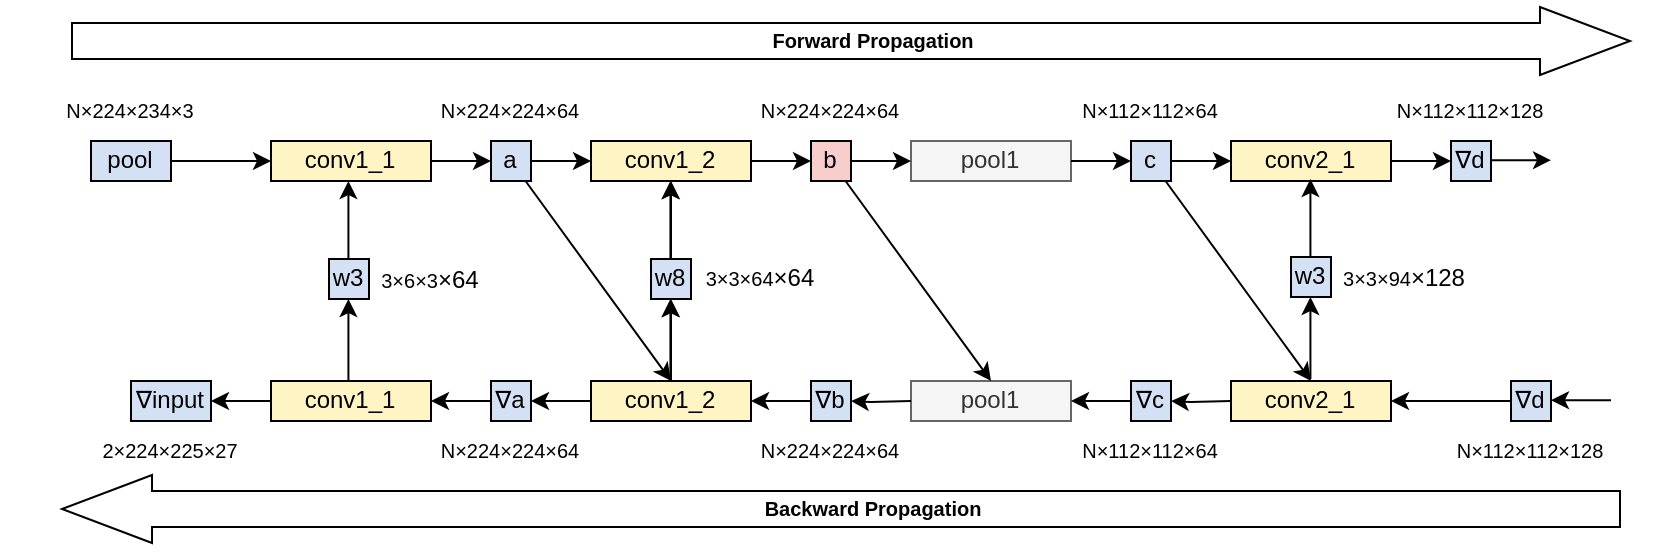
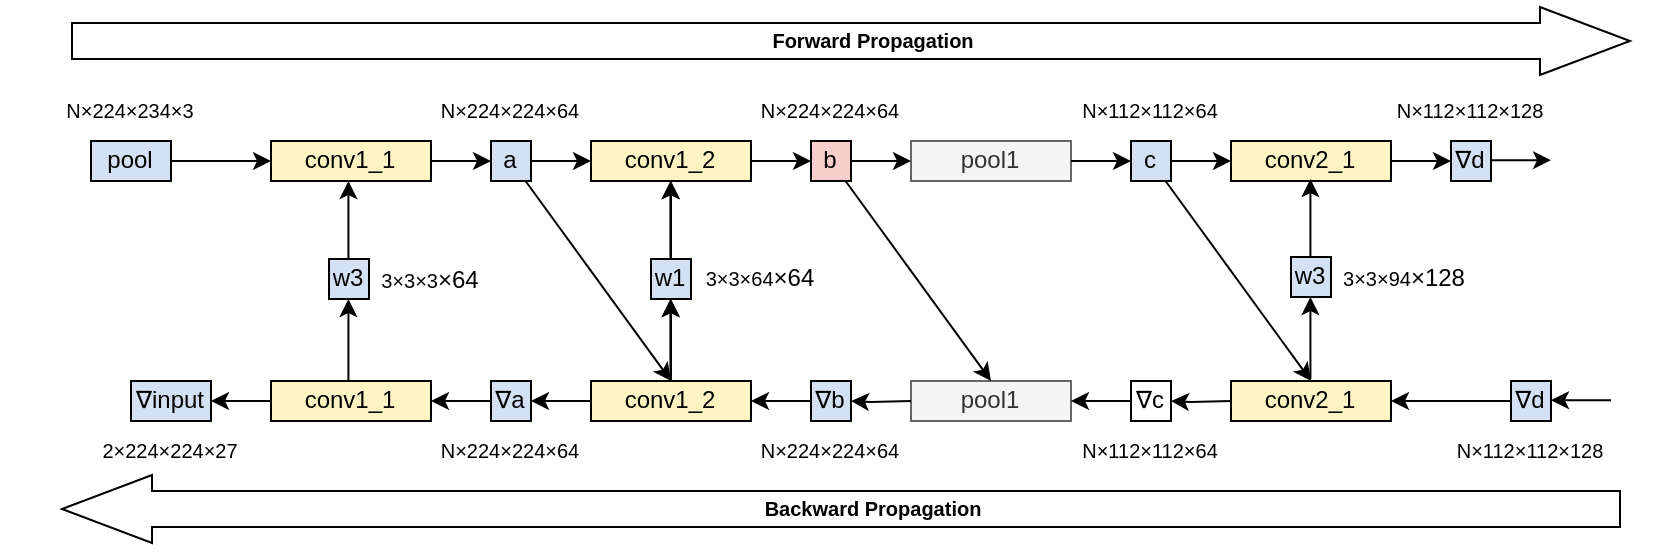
(671, 279) -> (671, 279)
(431, 281) -> (431, 281)
(1151, 401) -> (1151, 401)
(171, 451) -> (171, 451)
